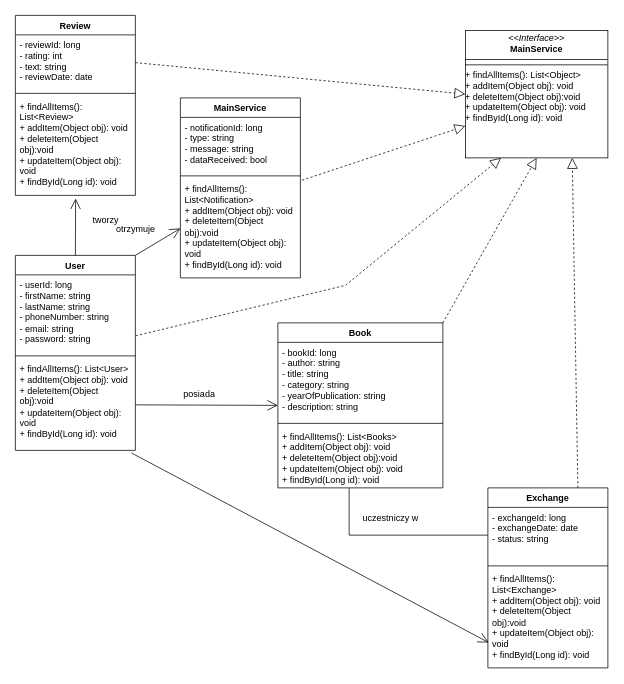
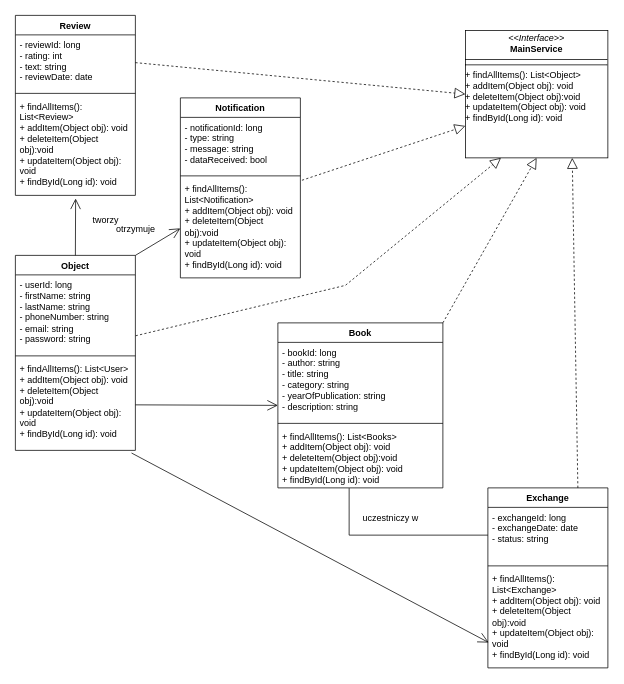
(240, 109) -> (240, 109)
(75, 266) -> (75, 266)
(199, 394) -> none
